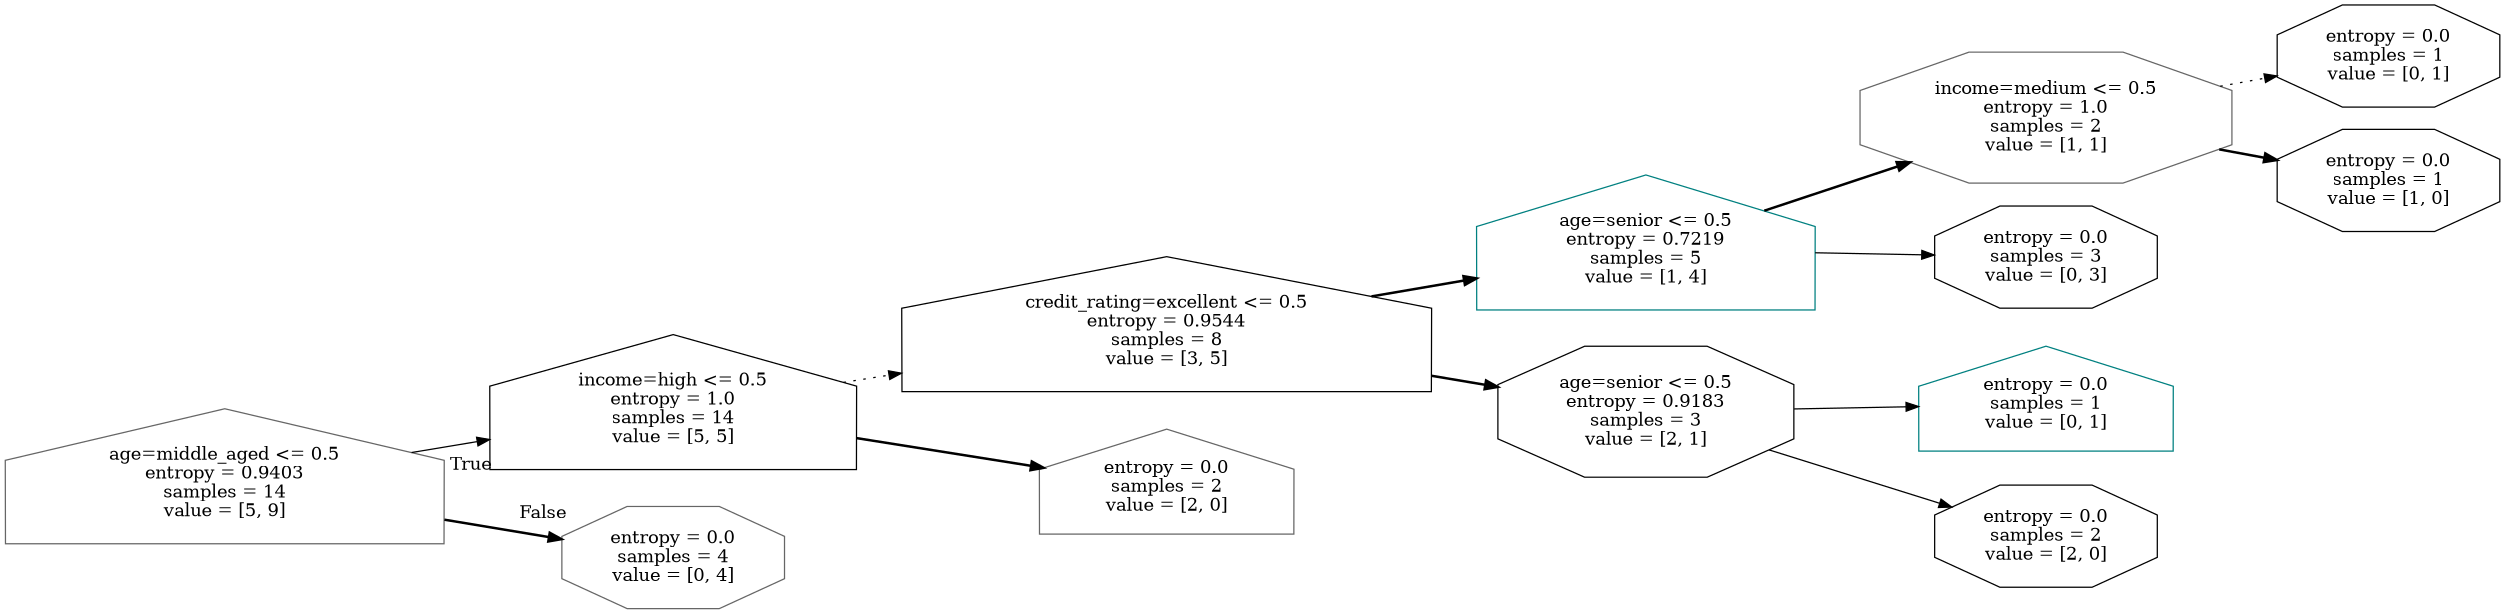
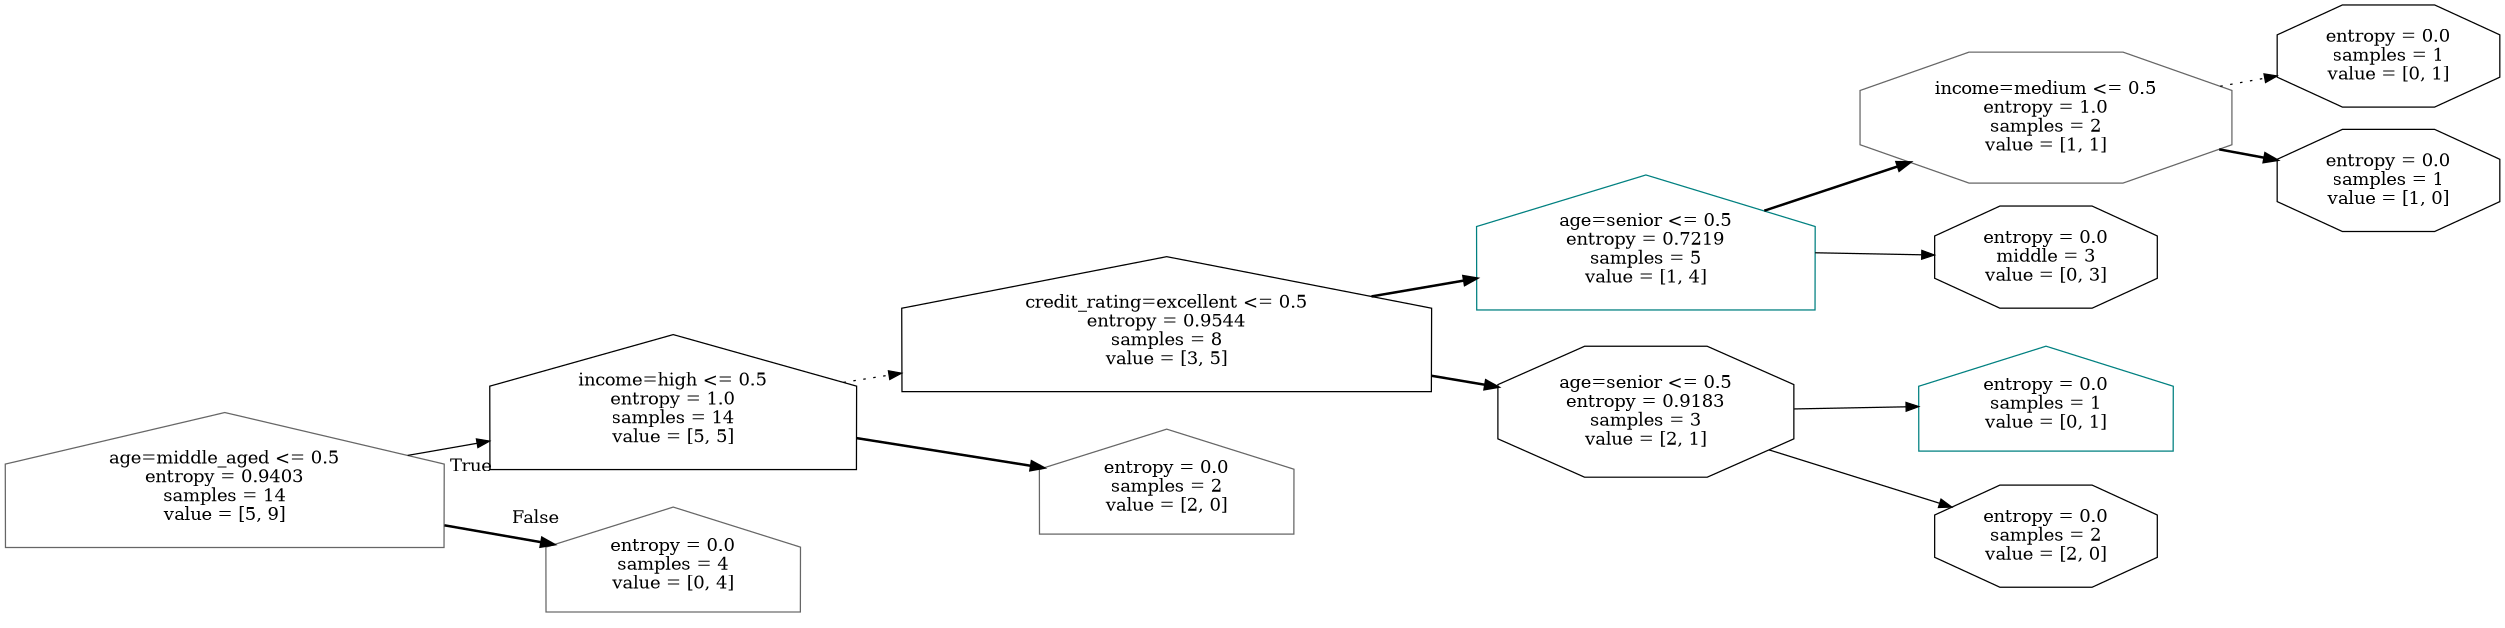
(2046, 257) -> (2046, 257)
(673, 558) -> (673, 565)
